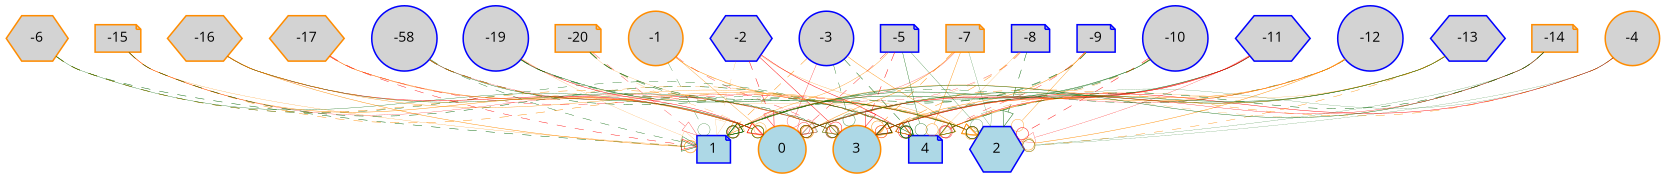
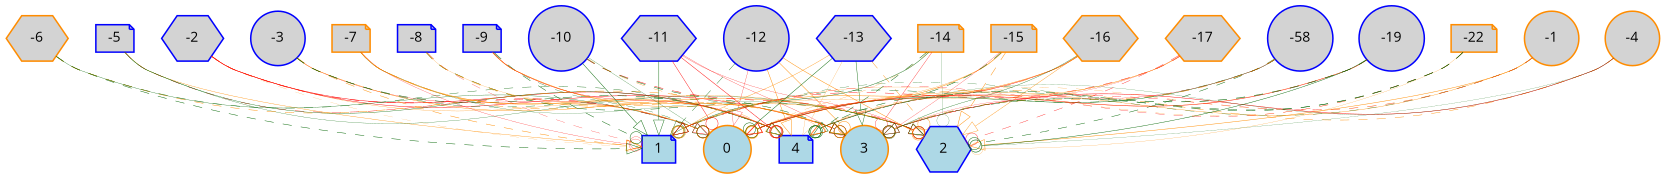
(578, 38) -> (1474, 38)
(887, 72) -> none
(1021, 95) -> (628, 100)
